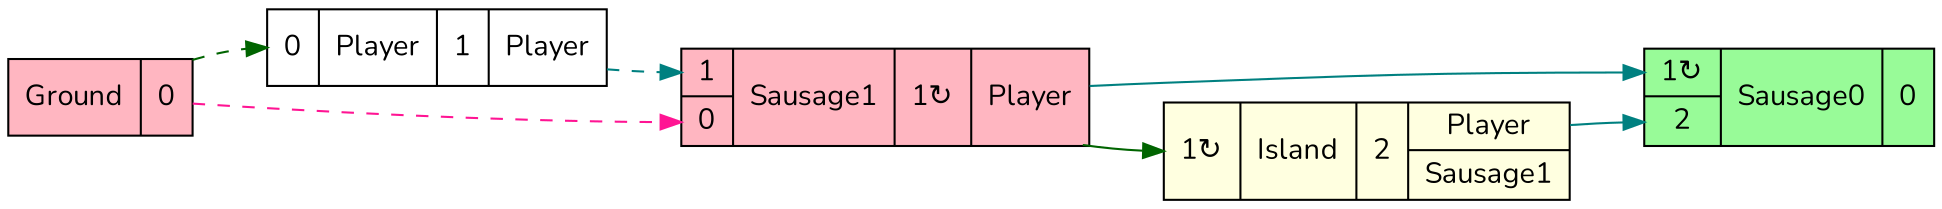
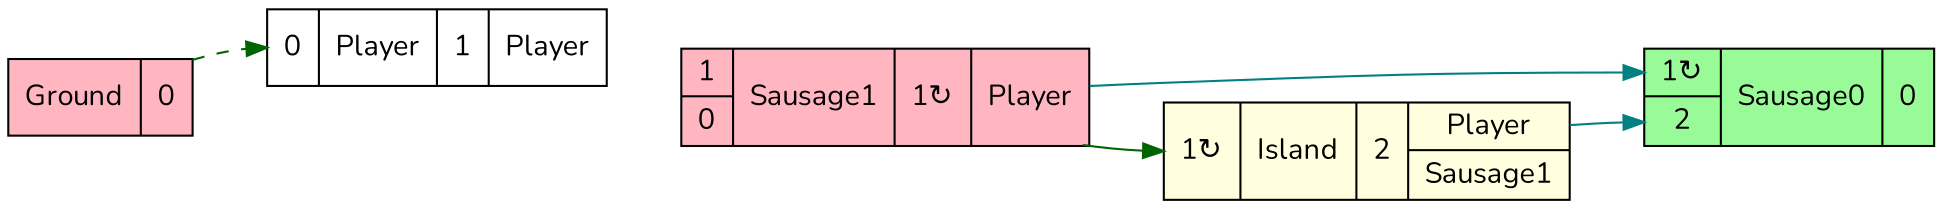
(634, 71) -> none
(426, 116) -> none
